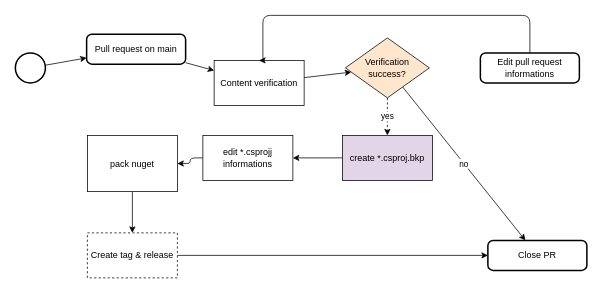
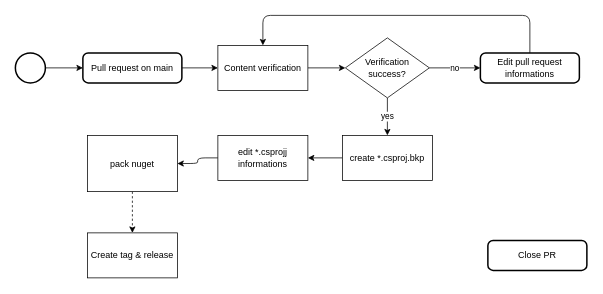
(136, 49) -> (132, 68)
(387, 68) -> (387, 68)
(259, 83) -> (263, 68)
(387, 105) -> (387, 105)
(248, 158) -> (263, 158)
(387, 158) -> (387, 158)
(462, 161) -> (454, 68)
(132, 210) -> (132, 210)
(132, 255) -> (132, 255)
(330, 255) -> none
